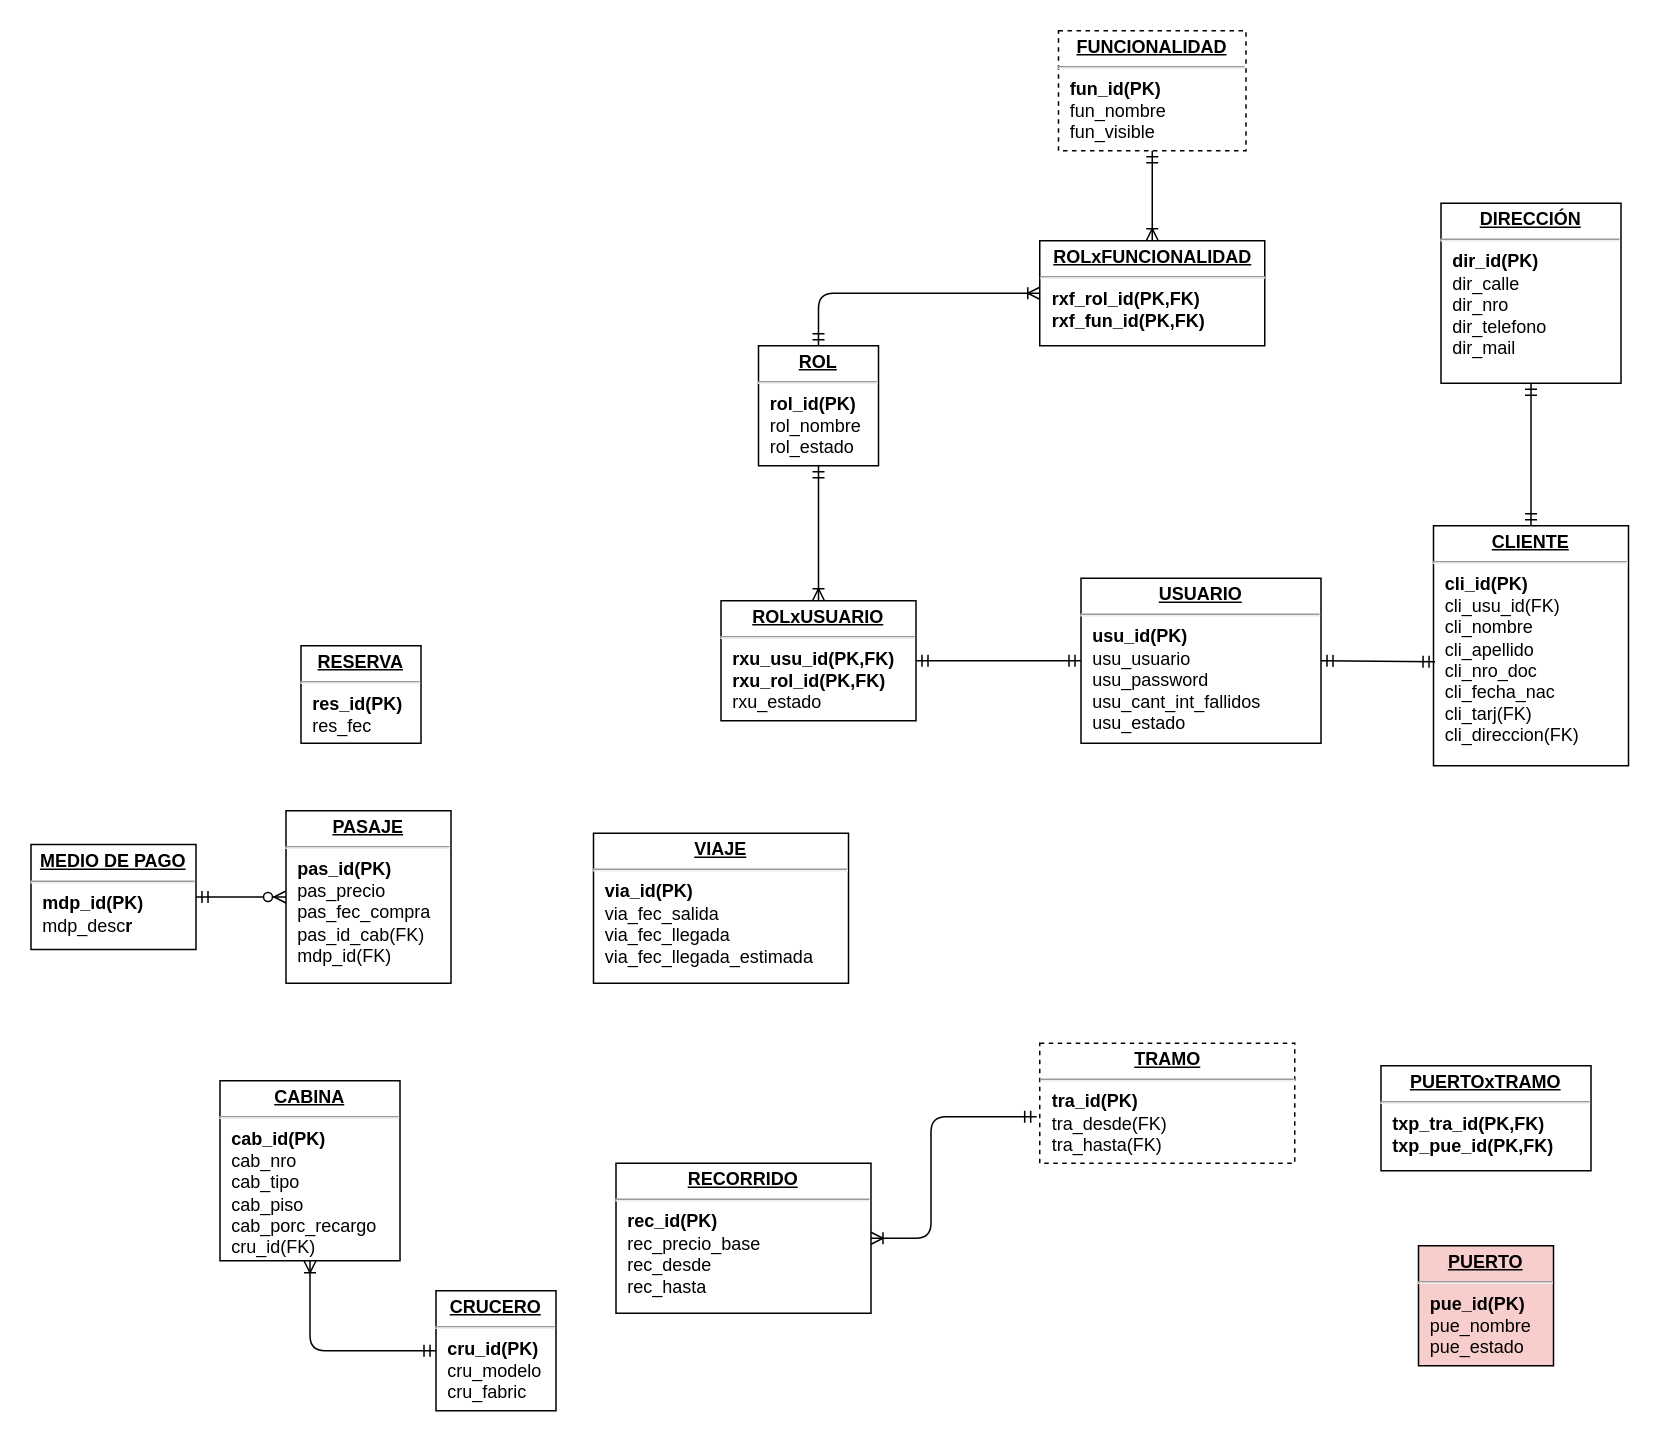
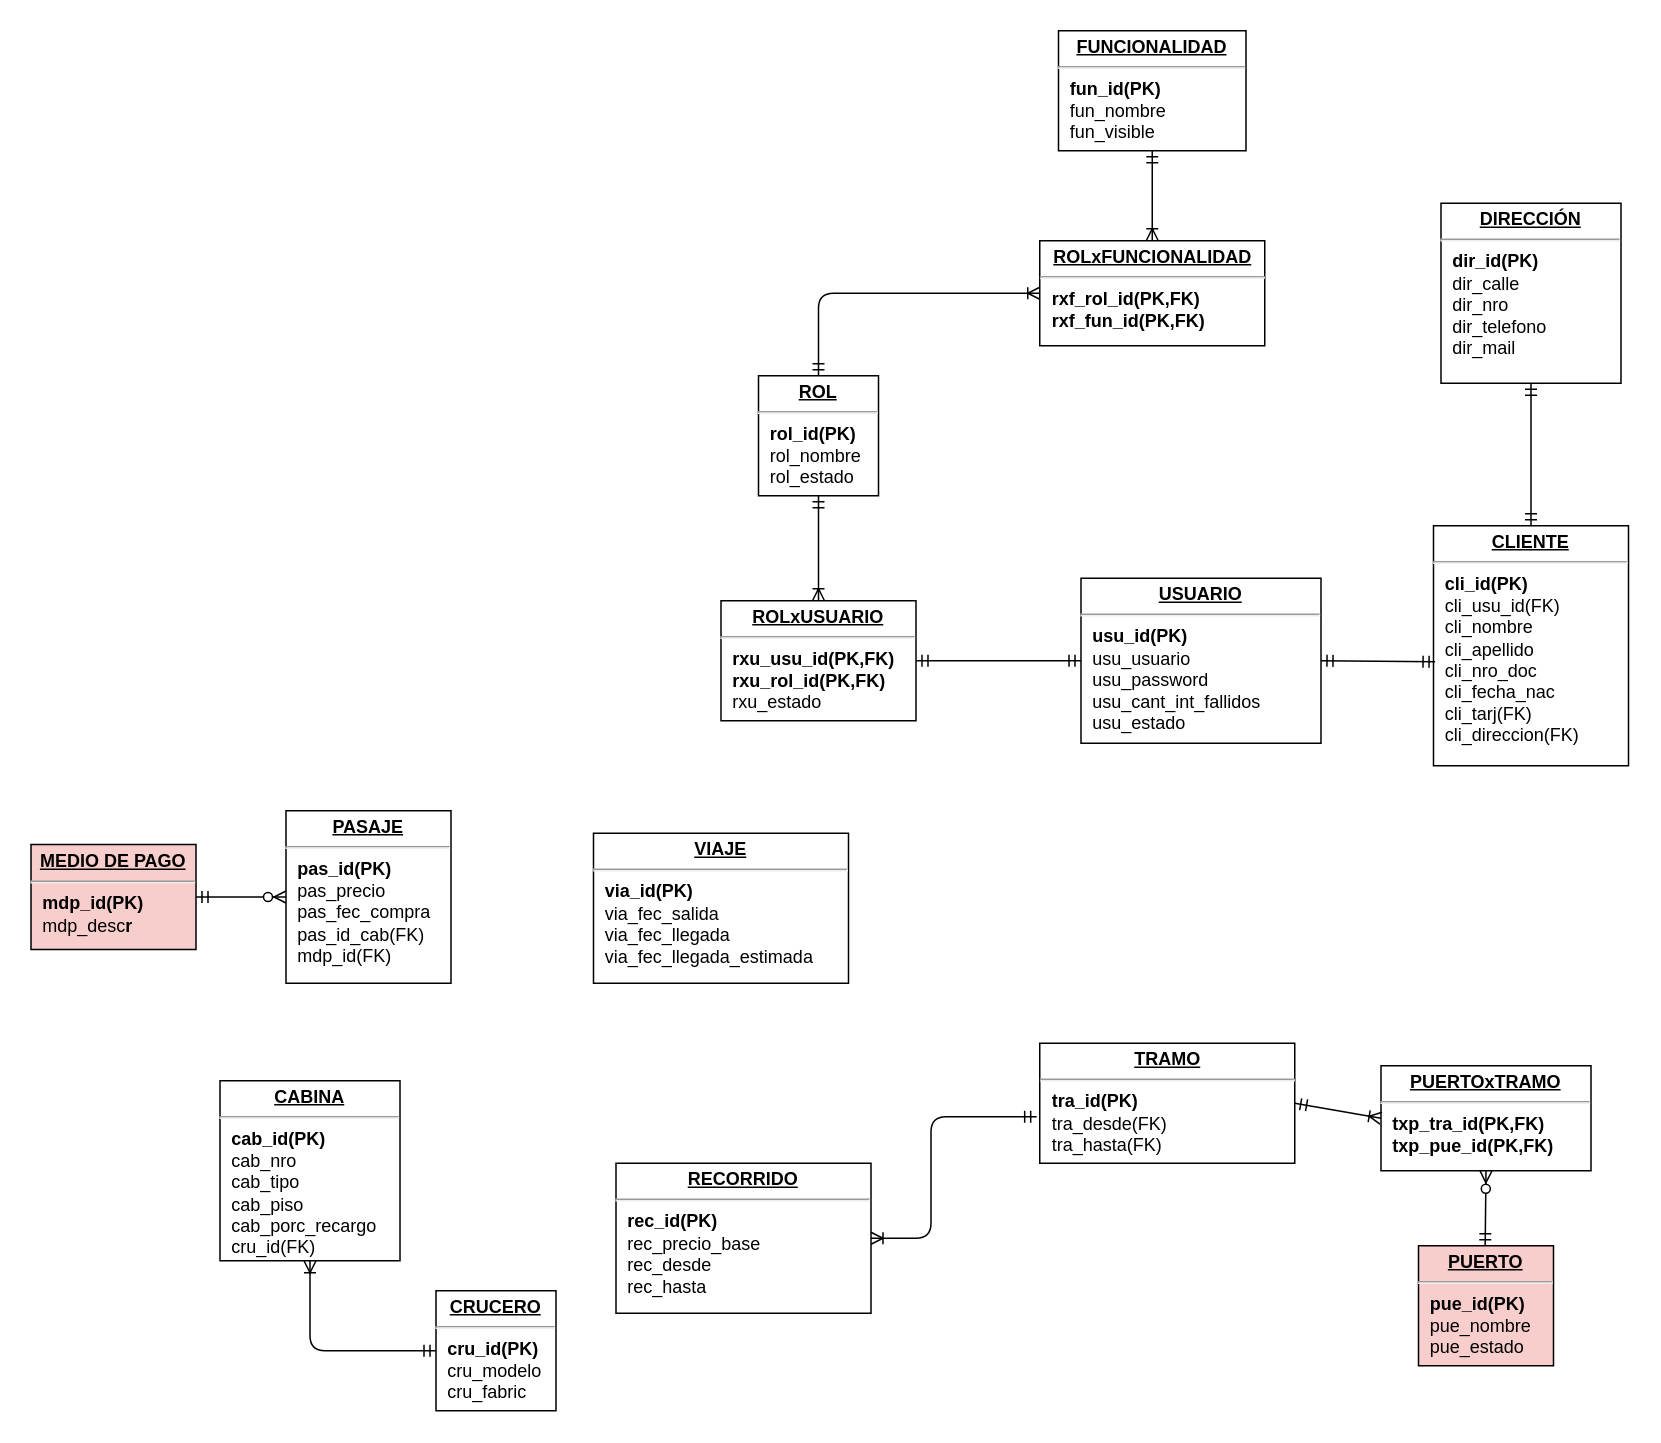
(1152, 91) -> (1152, 91)
(818, 406) -> (818, 436)
(361, 695) -> none
(113, 897) -> (113, 897)
(1167, 1103) -> (1167, 1103)
none -> (1337, 1111)
none -> (1485, 1209)
